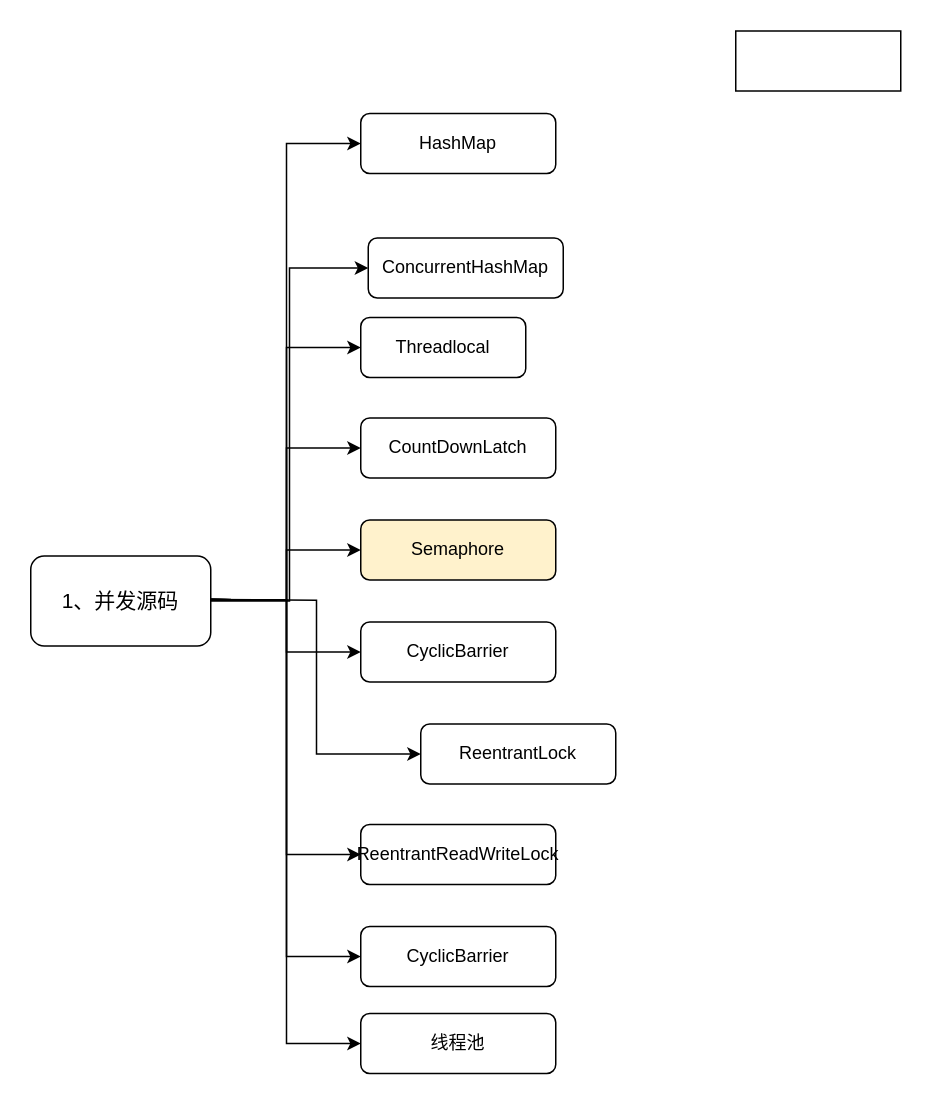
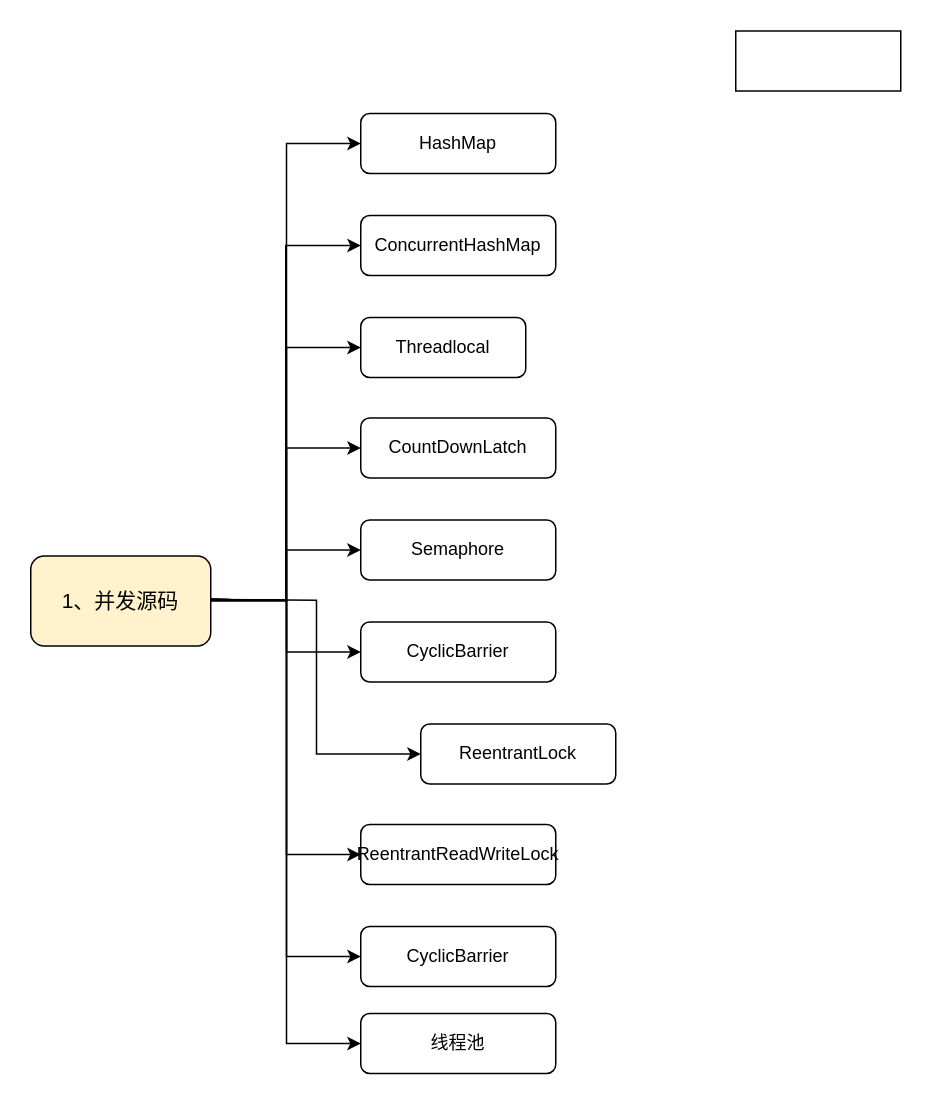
(466, 268) -> (458, 245)
(458, 550) -> (458, 550)
(121, 601) -> (121, 601)
